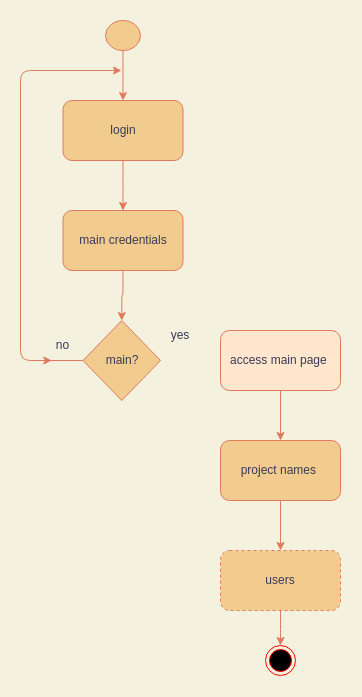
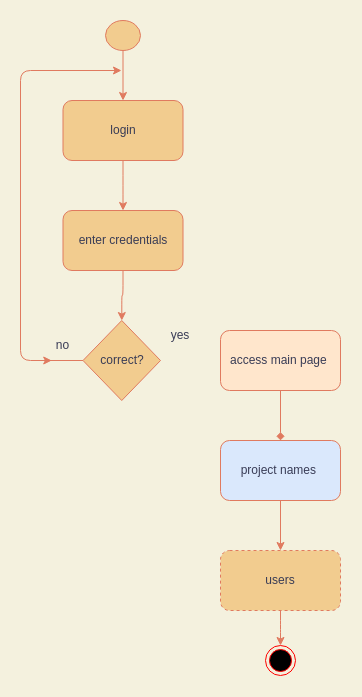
(124, 241) -> (124, 241)
(123, 361) -> (123, 361)
(281, 432) -> (281, 432)
(281, 471) -> (281, 471)
